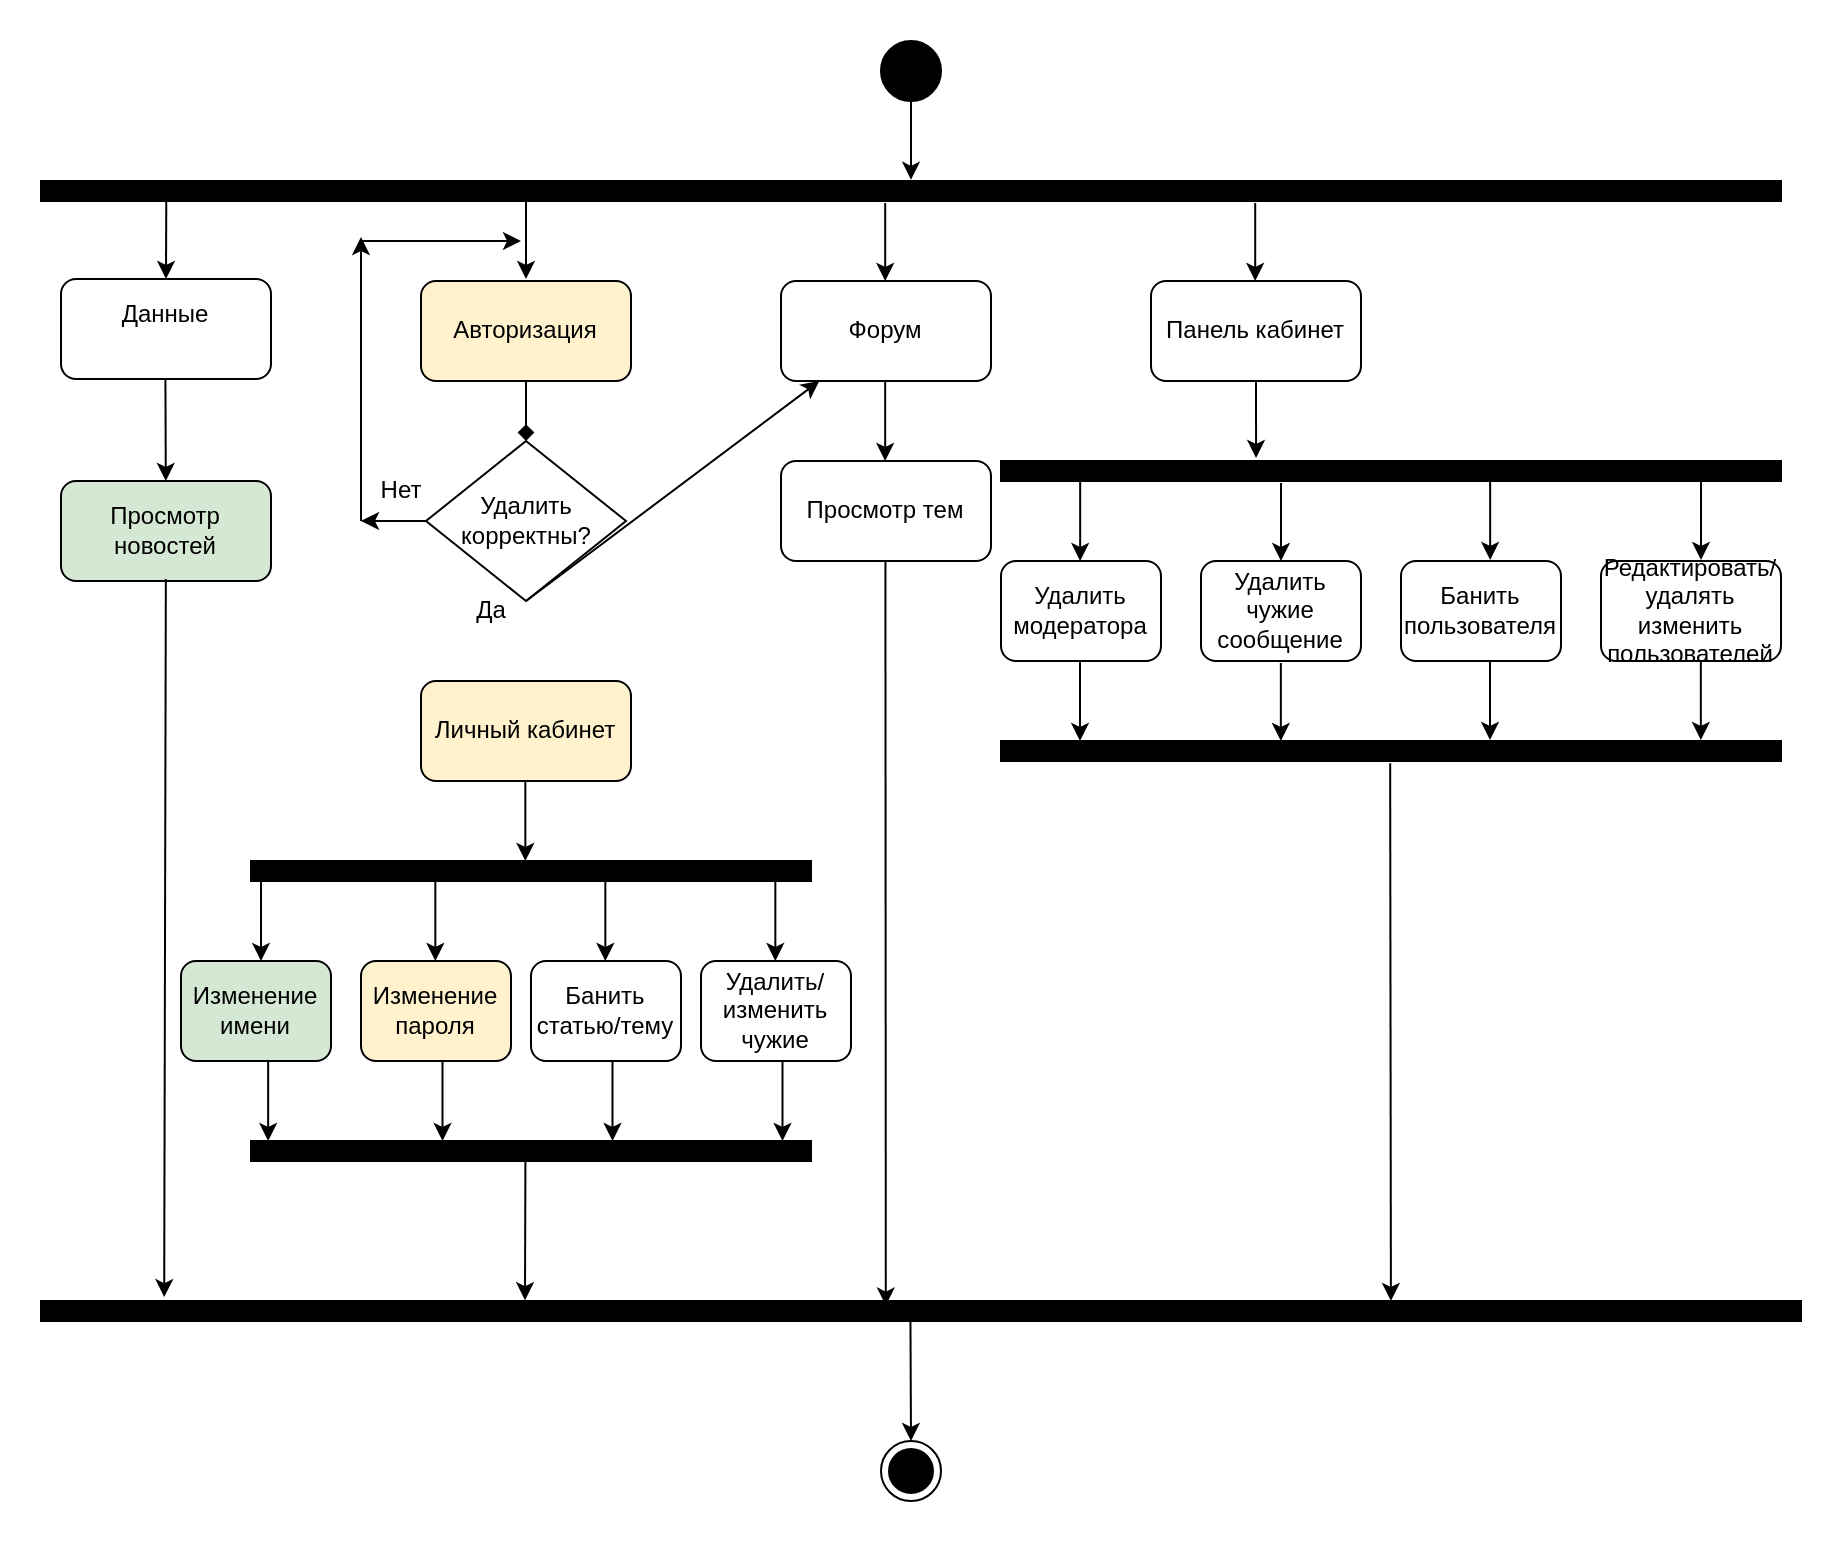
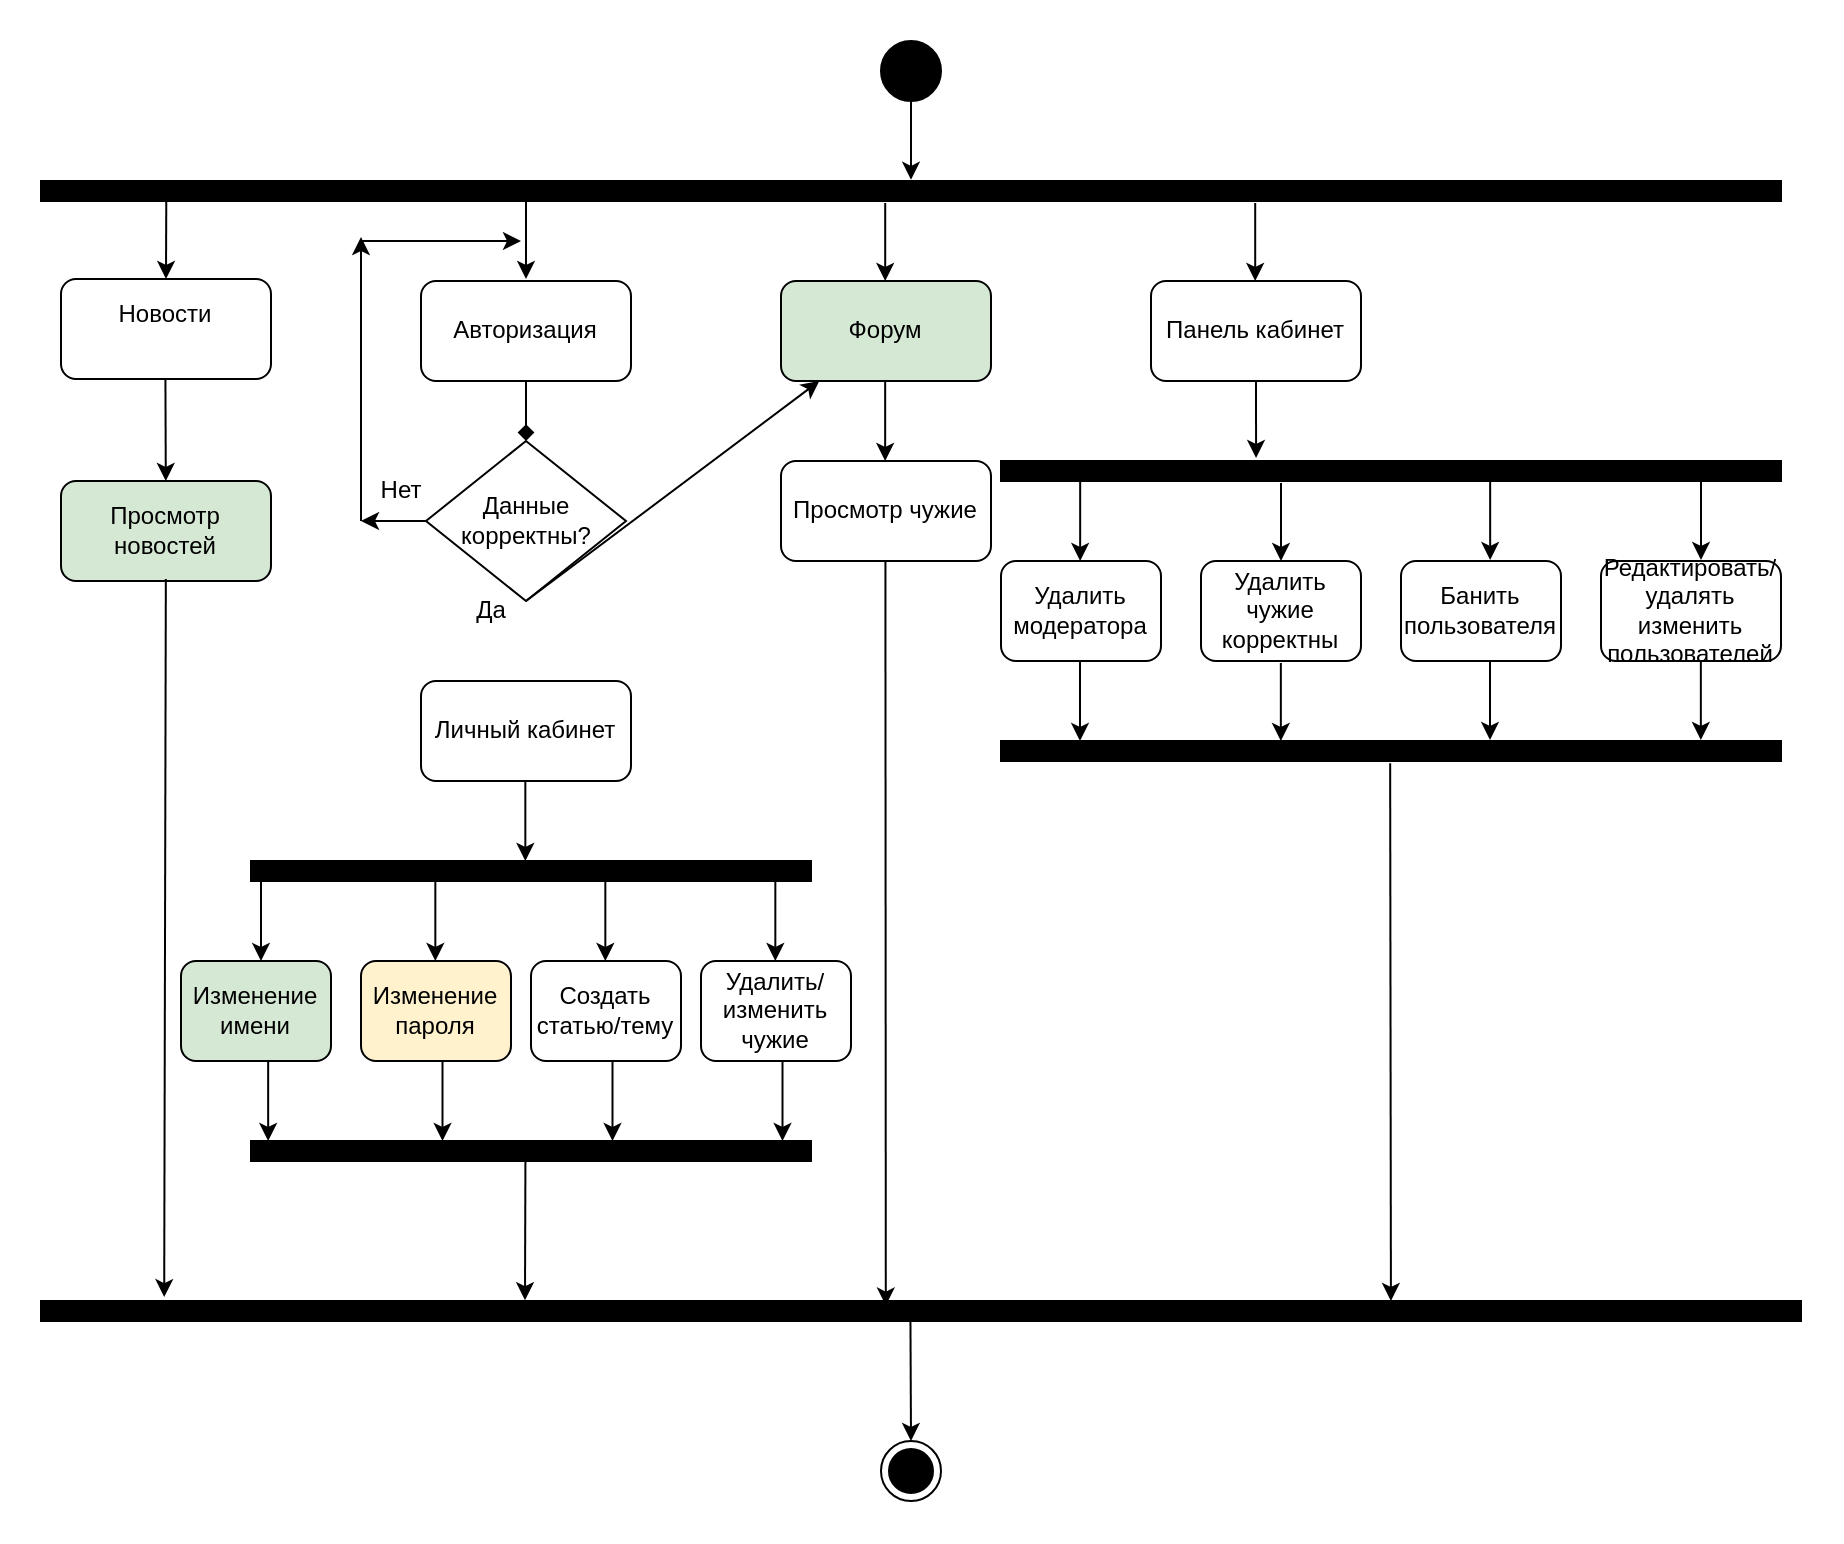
(166, 329) -> (166, 329)
(526, 331) -> (526, 331)
(886, 331) -> (886, 331)
(886, 511) -> (886, 511)
(527, 521) -> (527, 521)
(1281, 611) -> (1281, 611)
(526, 731) -> (526, 731)
(606, 1011) -> (606, 1011)
